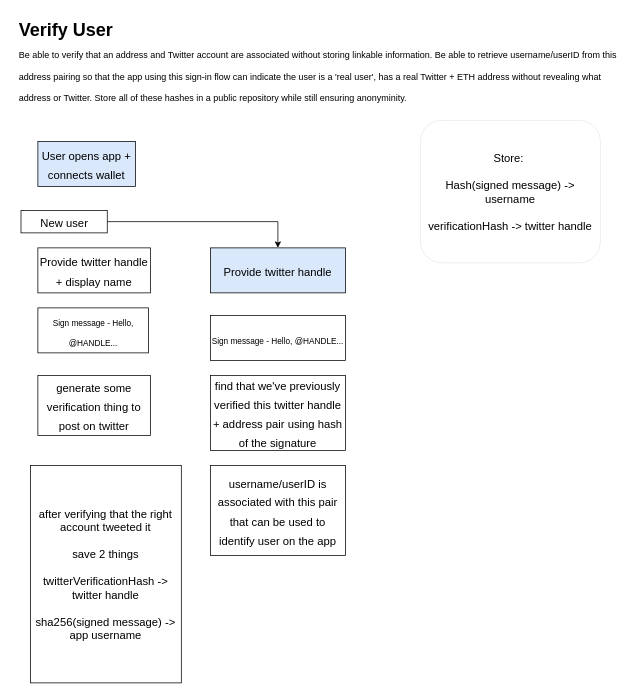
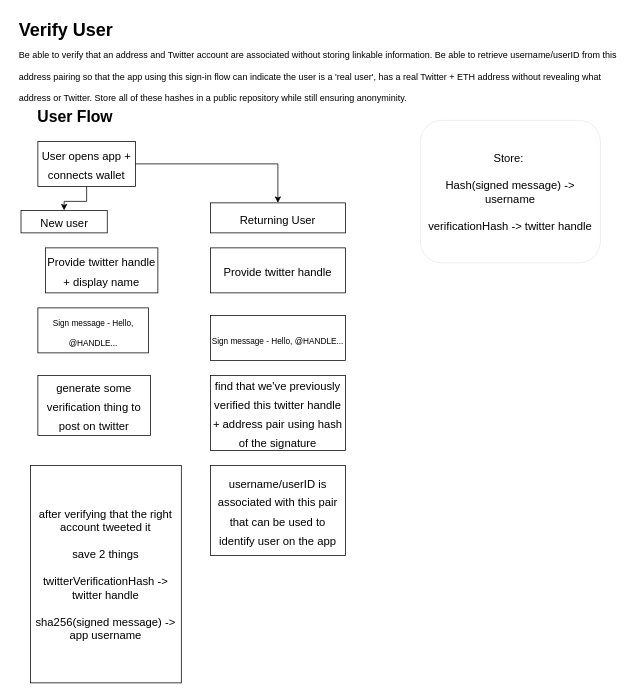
none -> (75, 117)
(87, 164) -> (87, 164)
none -> (277, 164)
none -> (82, 201)
none -> (278, 218)
(193, 222) -> none
(94, 270) -> (102, 270)
(278, 270) -> (278, 270)
